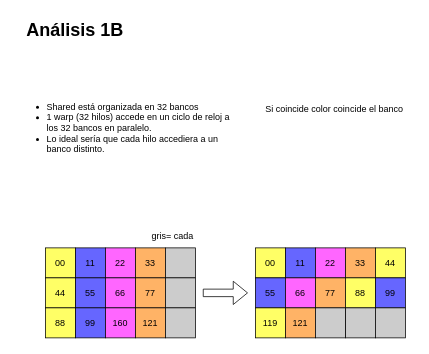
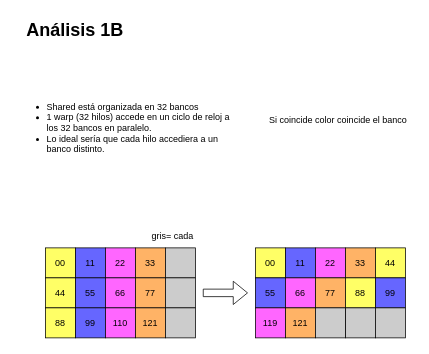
(334, 109) -> (338, 120)
(120, 323) -> (120, 323)
(270, 323) -> (270, 323)
